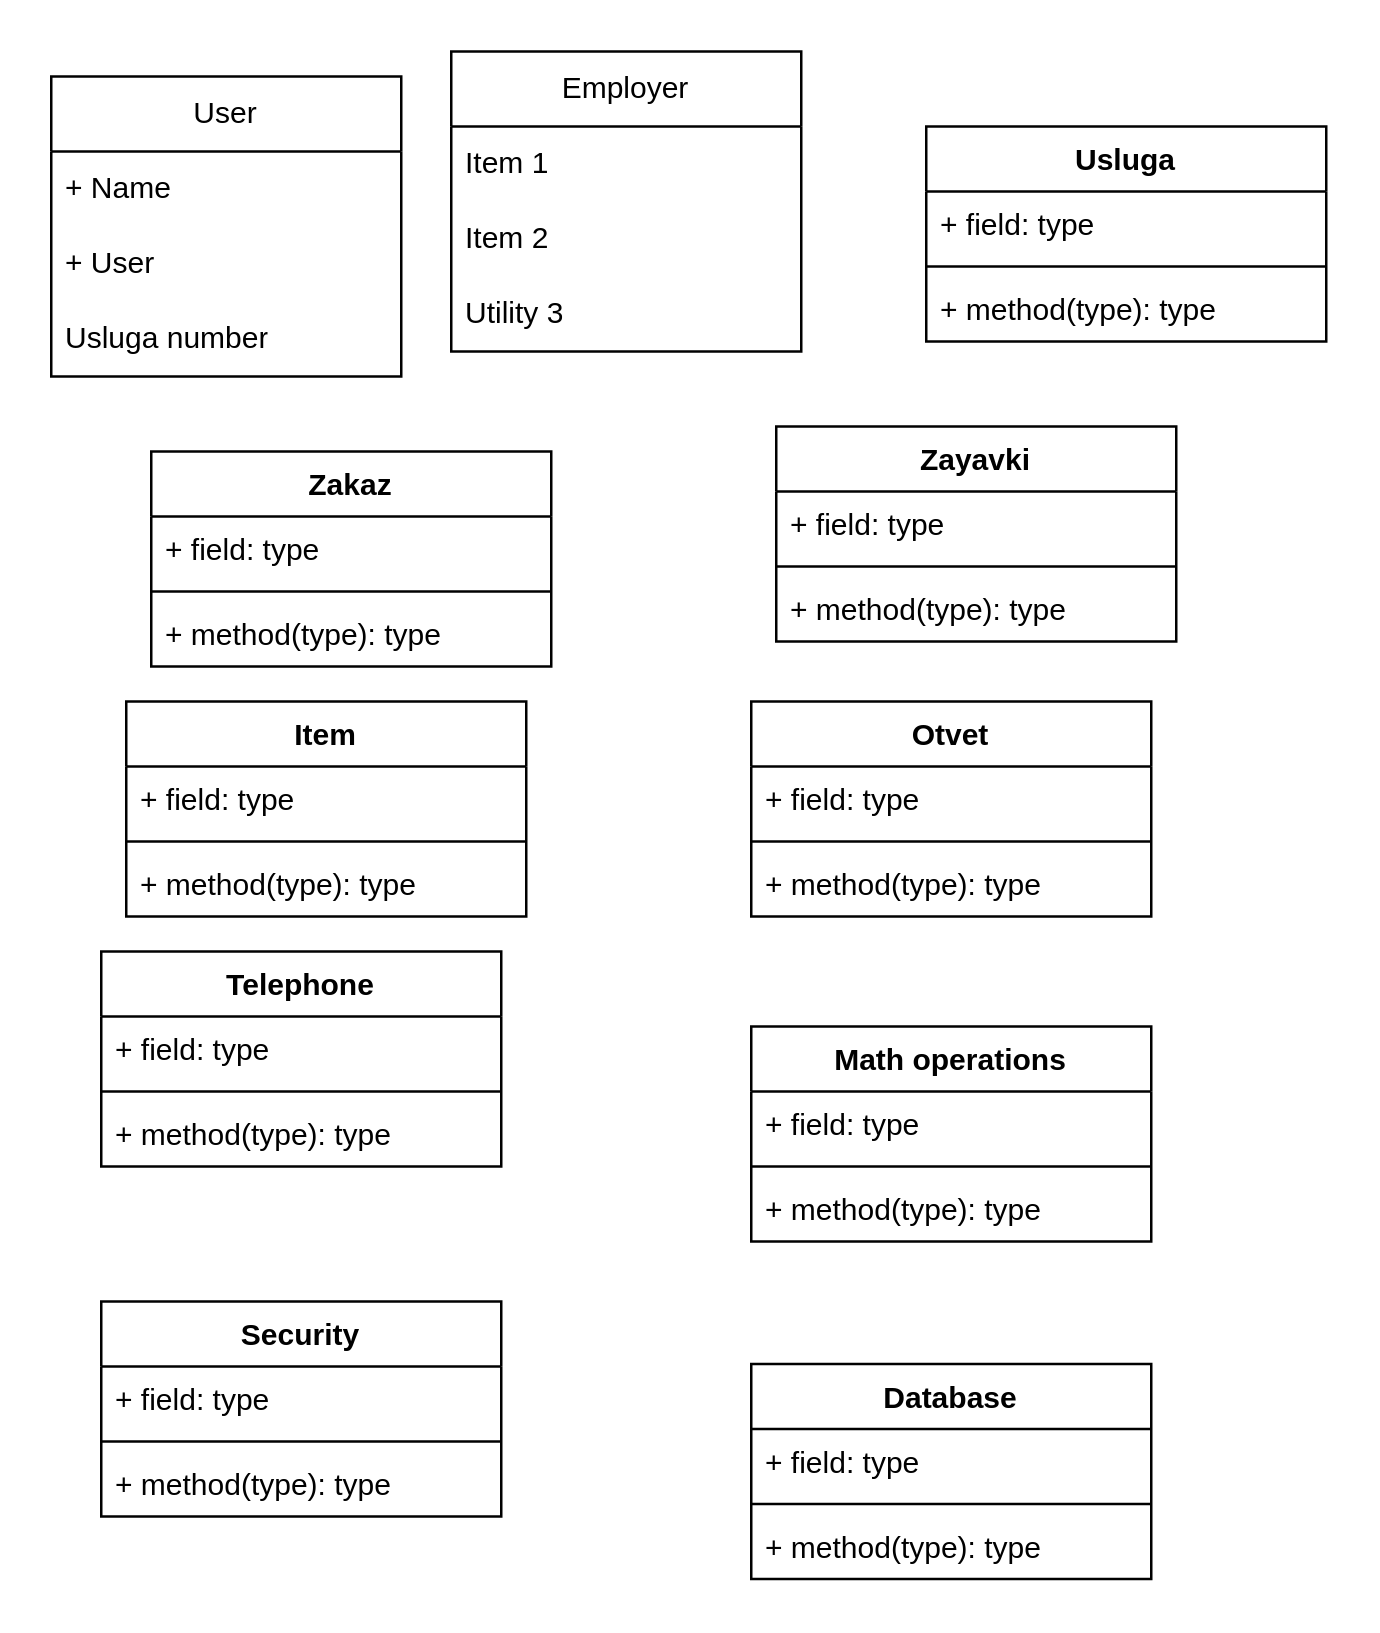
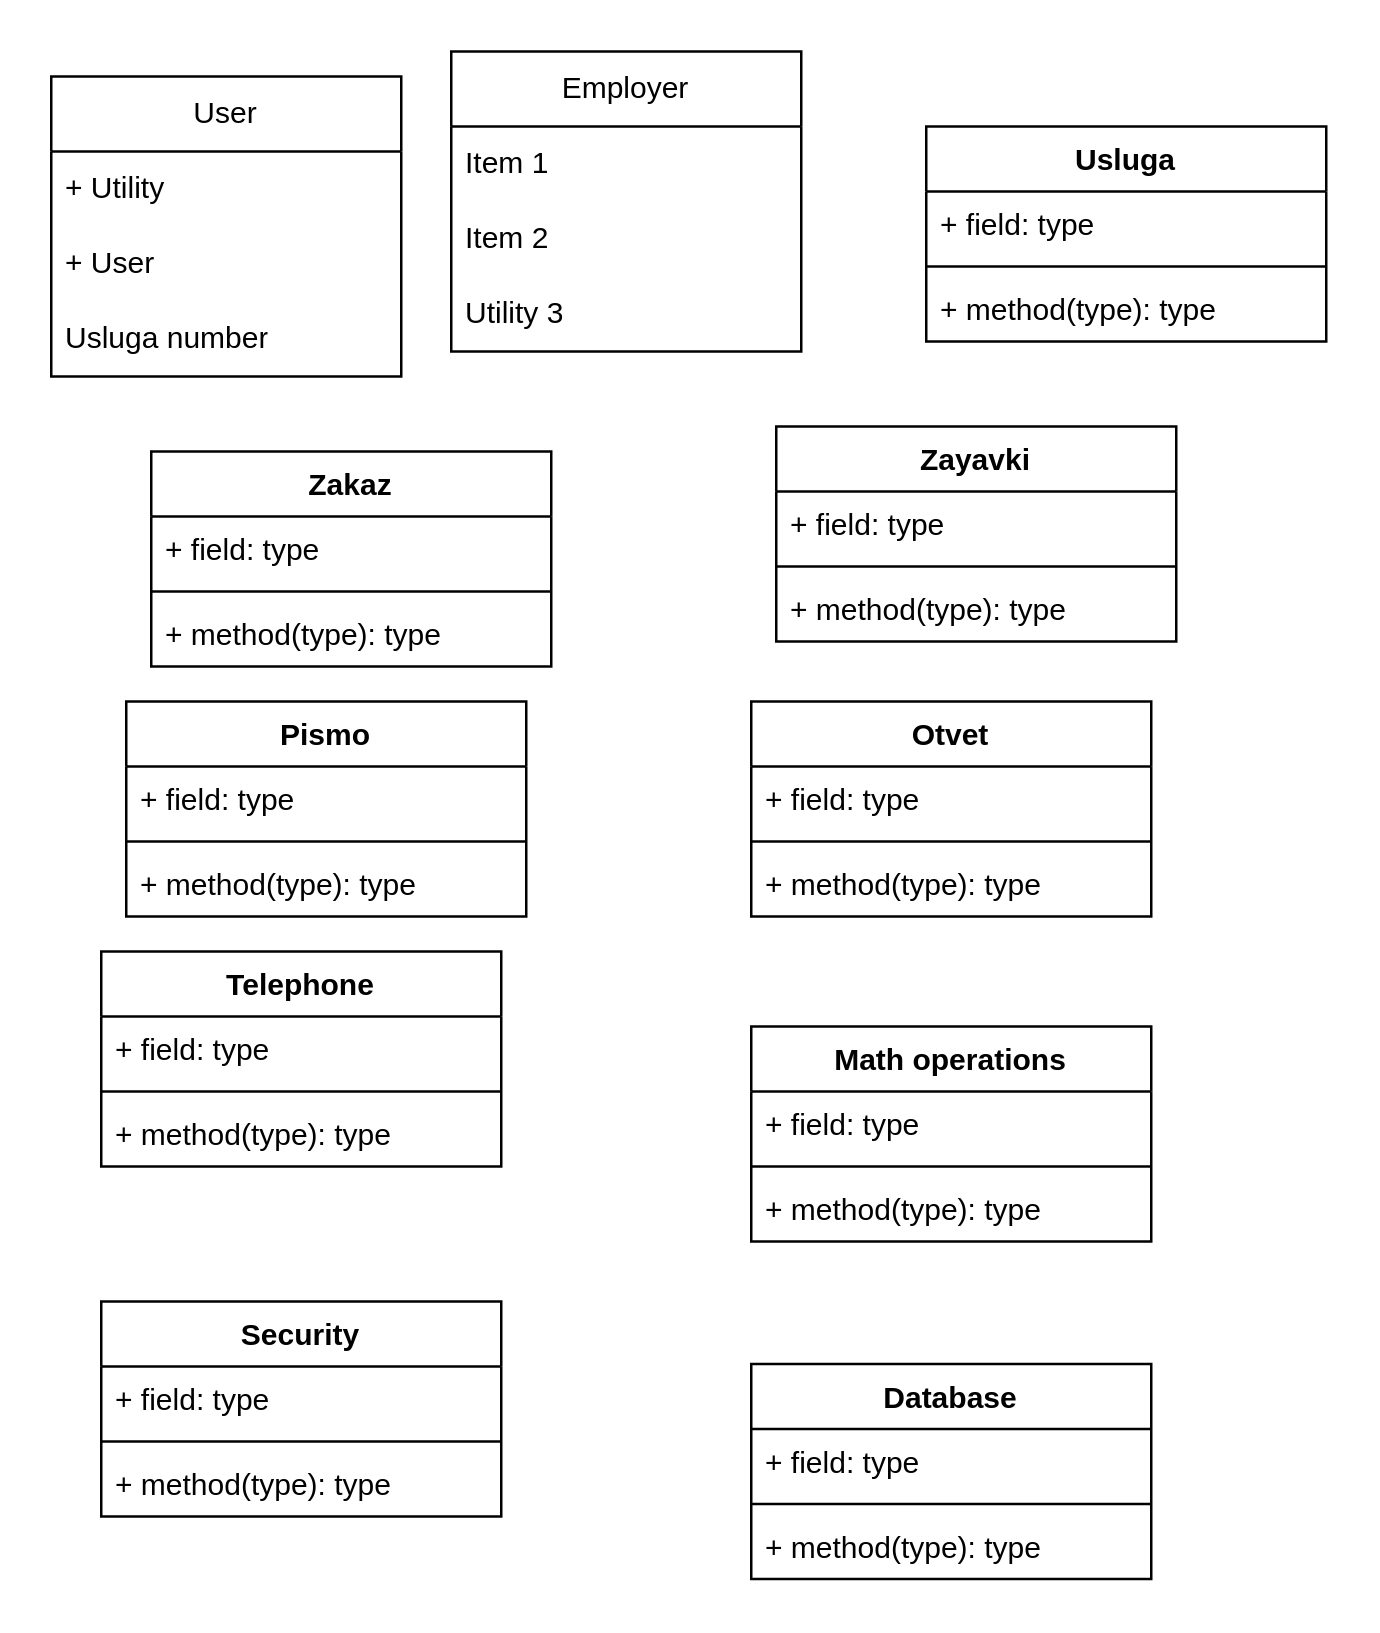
(113, 189) -> (126, 189)
(326, 737) -> (326, 737)
